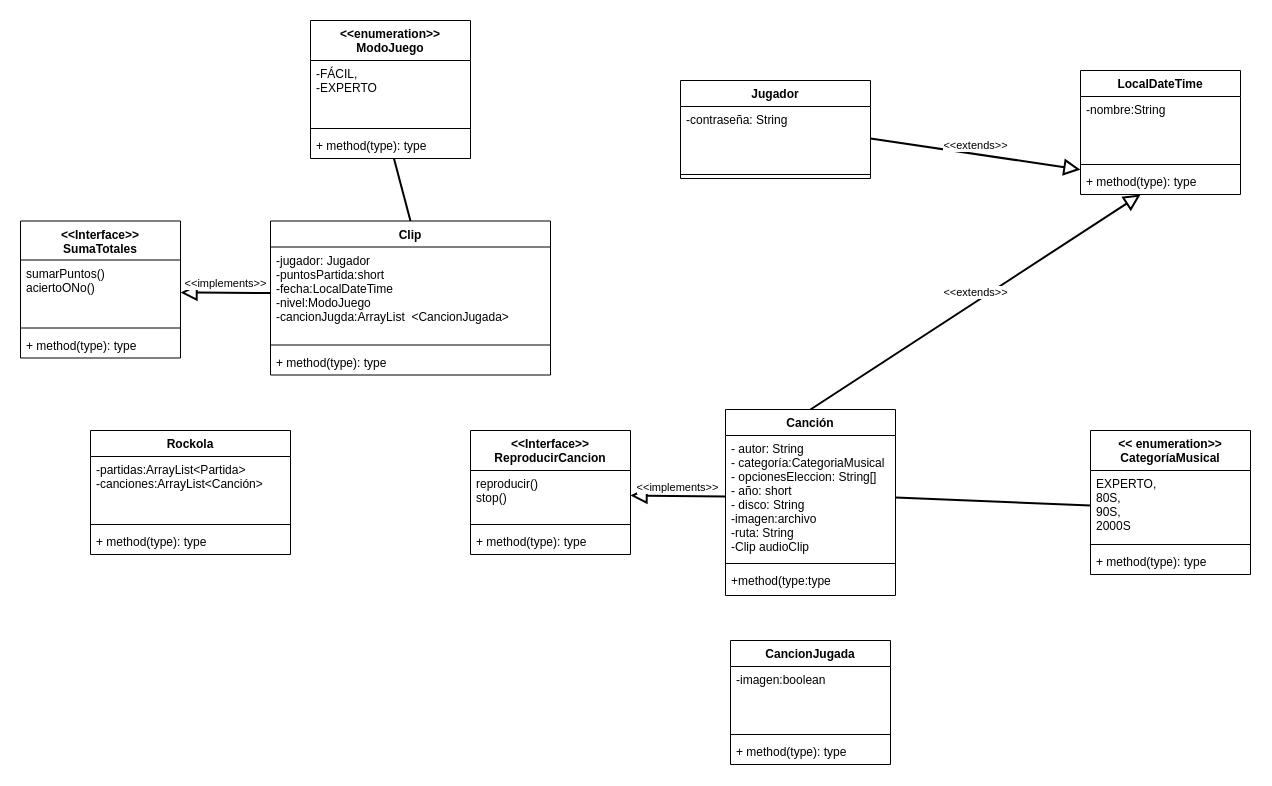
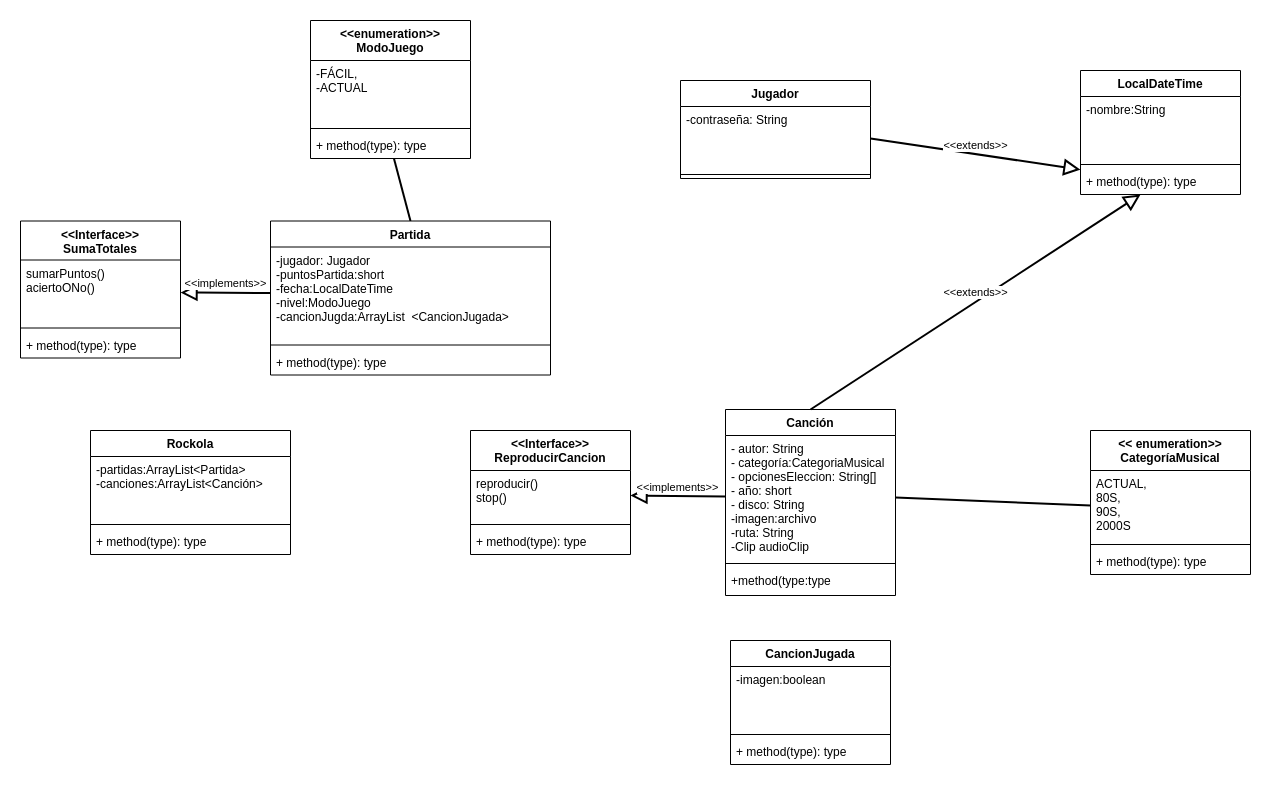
(338, 74) -> (338, 74)
(410, 235) -> (410, 235)
(1121, 484) -> (1118, 484)
